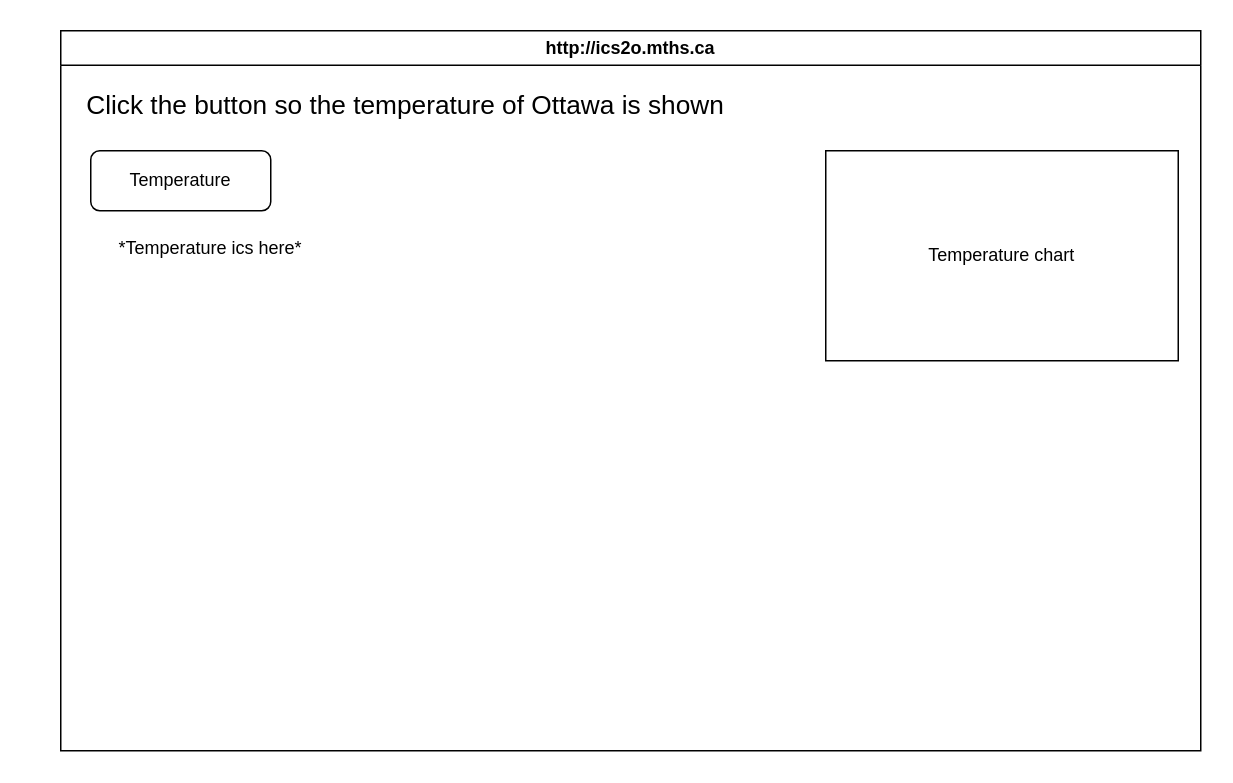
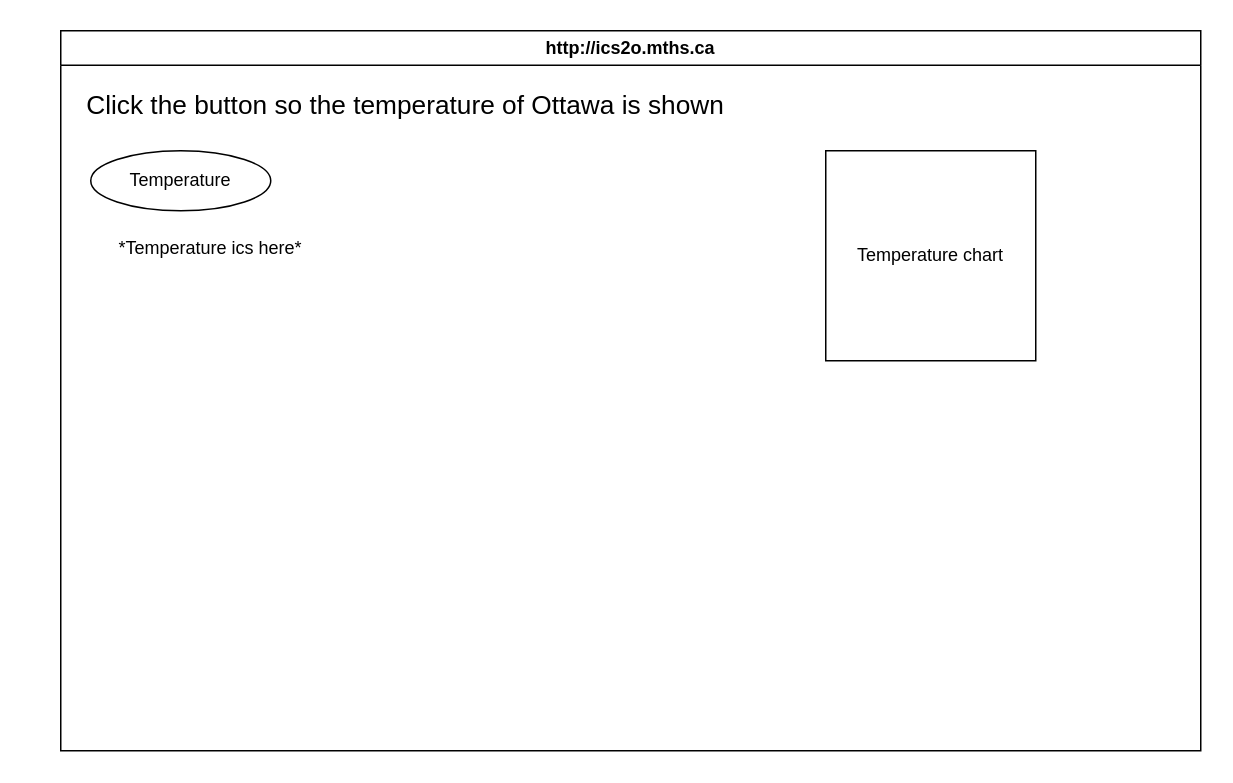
(181, 181) -> (181, 181)
(1002, 256) -> (931, 256)
